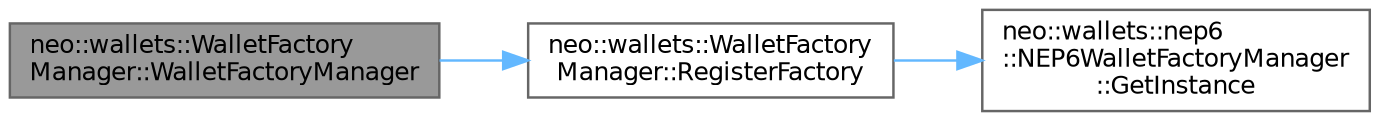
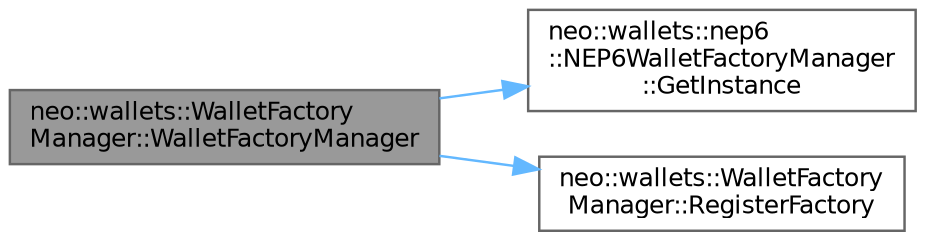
(926, 60) -> (471, 94)
